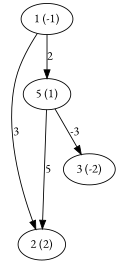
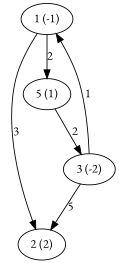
none -> (82, 95)
(75, 132) -> (75, 132)
(45, 165) -> (68, 203)
